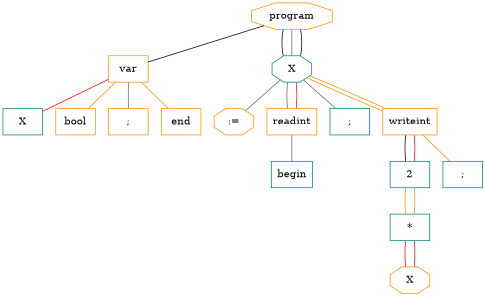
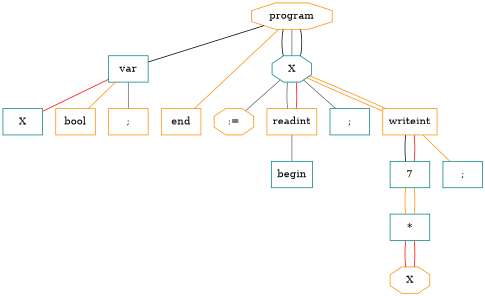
(128, 69) -> (128, 69)
(155, 95) -> (237, 69)
(410, 175) -> (410, 175)
